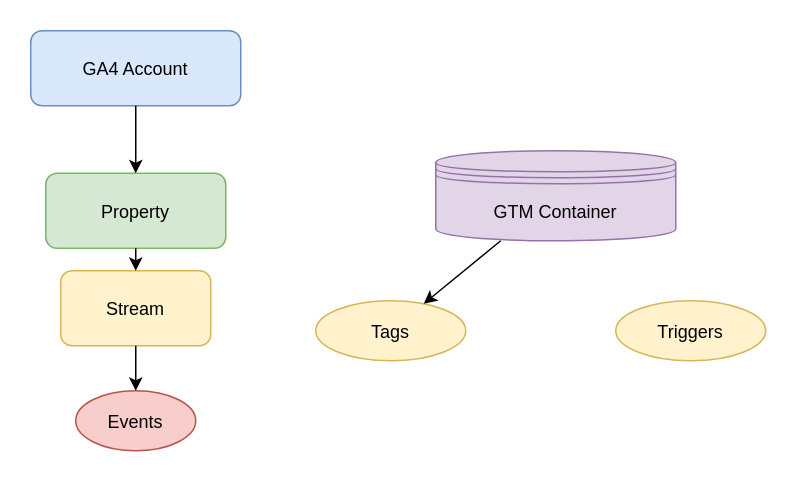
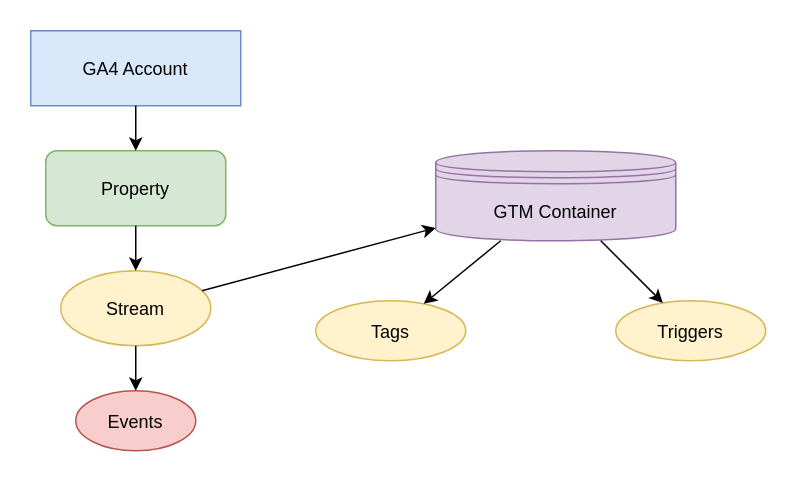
(136, 68) -> (136, 68)
(136, 211) -> (136, 188)
none -> (314, 261)
none -> (628, 268)
(136, 308) -> (136, 308)
